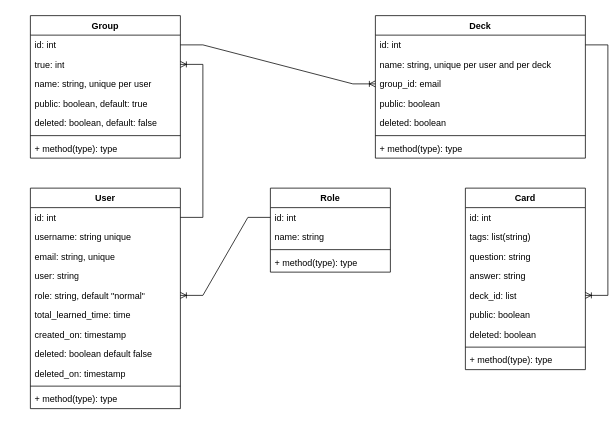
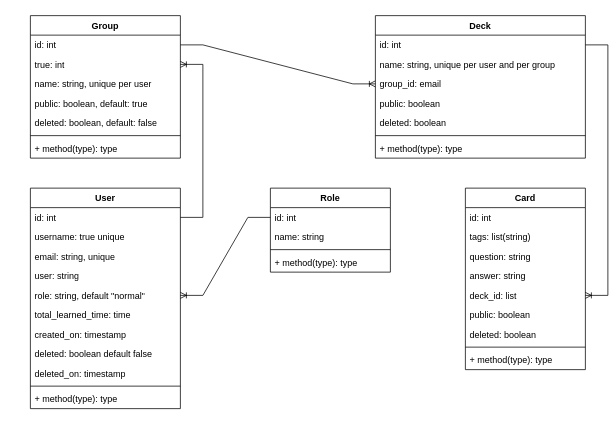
(473, 65) -> (475, 65)
(87, 238) -> (83, 238)
